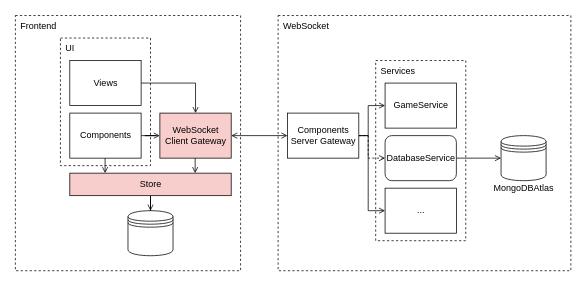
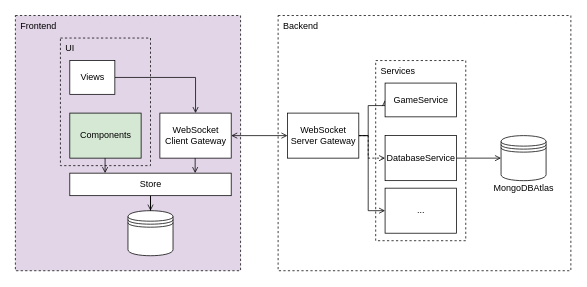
(41, 26) -> (41, 26)
(306, 26) -> (301, 26)
(105, 83) -> (92, 77)
(420, 105) -> (420, 100)
(105, 135) -> (105, 135)
(152, 135) -> none
(195, 135) -> (195, 135)
(323, 135) -> (323, 135)
(420, 158) -> (420, 158)
(150, 184) -> (150, 184)
